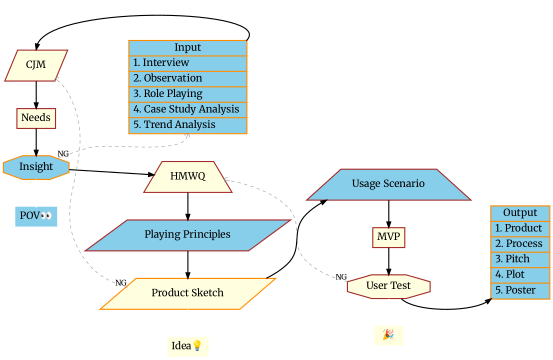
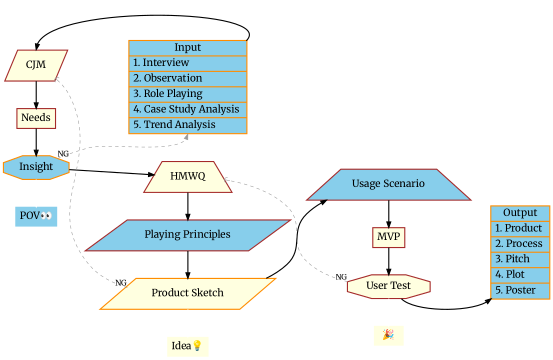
(122, 147) -> (122, 147)
